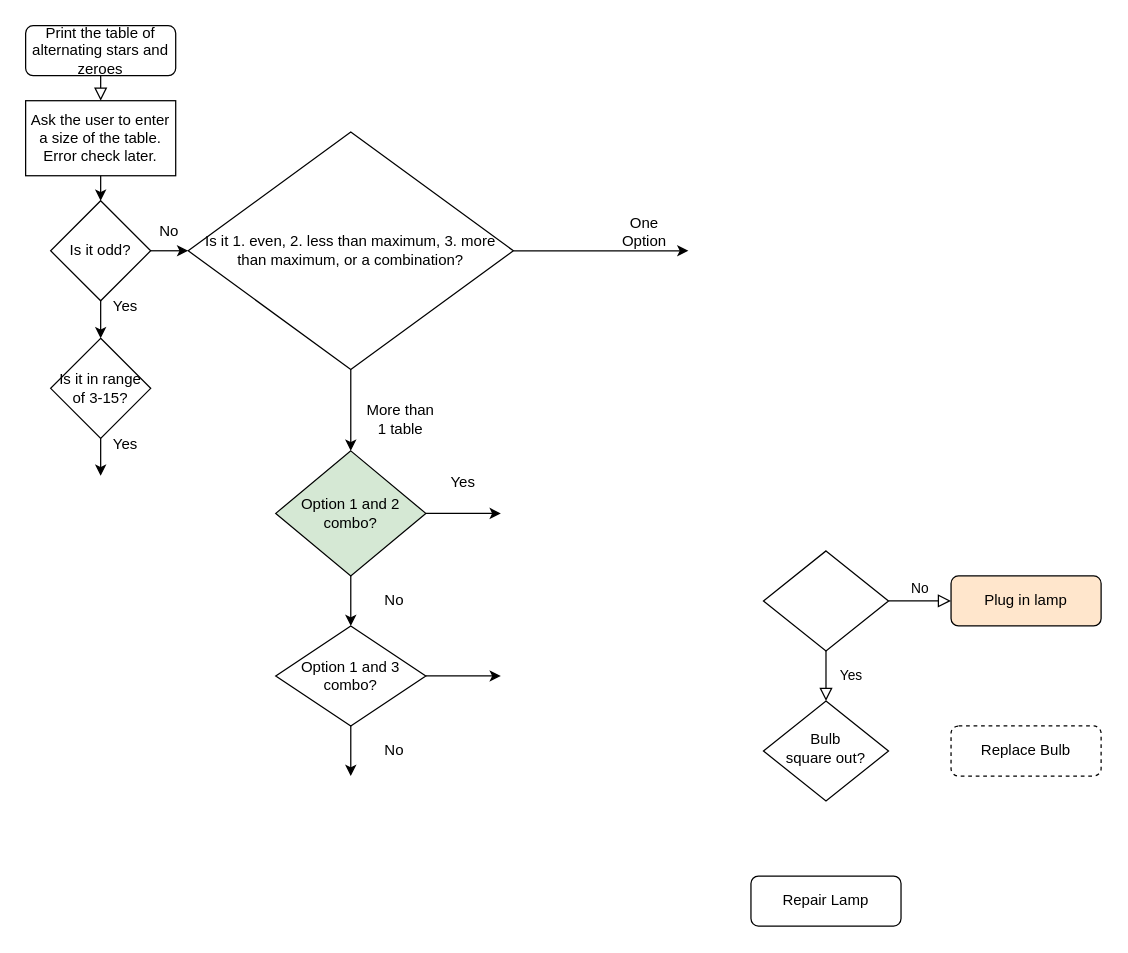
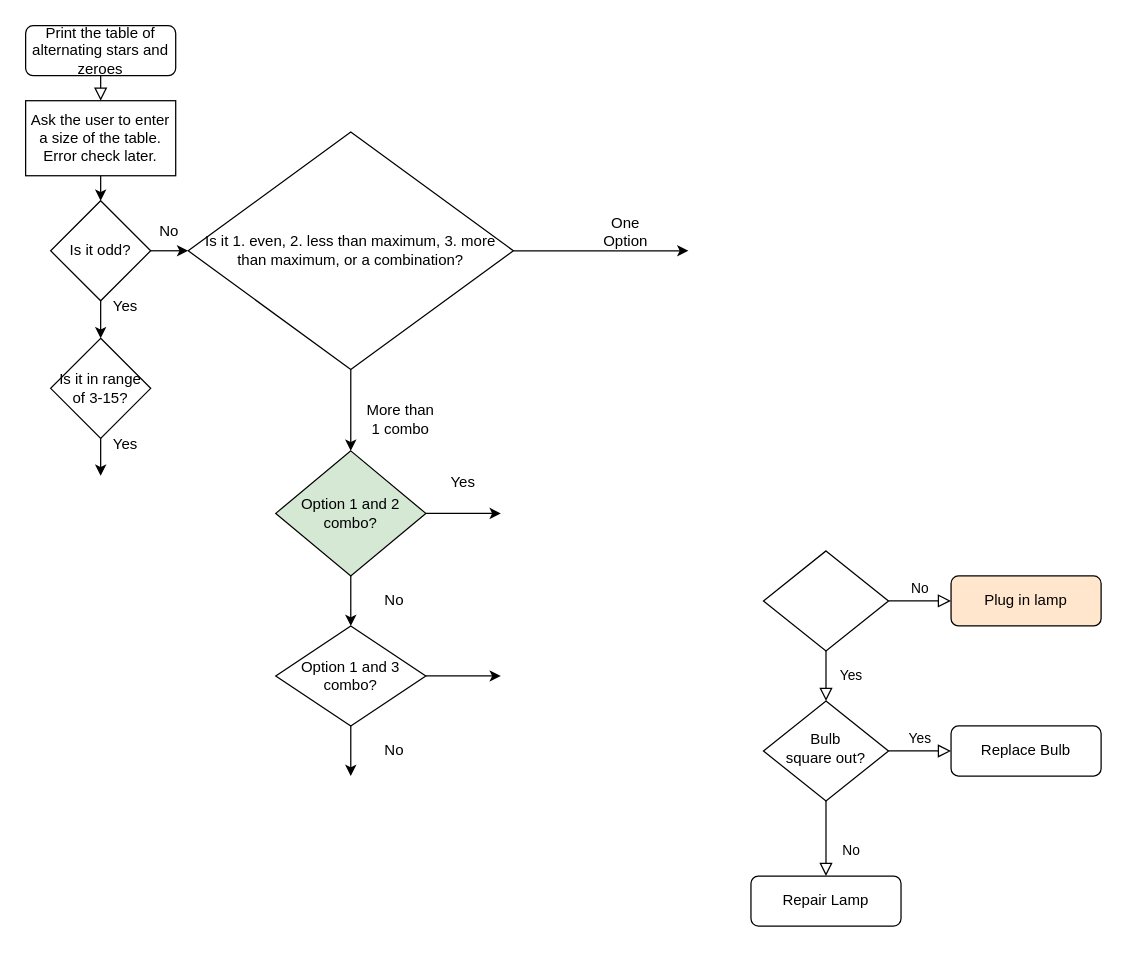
(644, 232) -> (626, 232)
(401, 419) -> (401, 419)
none -> (913, 751)
(1026, 751) -> (1026, 751)
none -> (826, 832)
